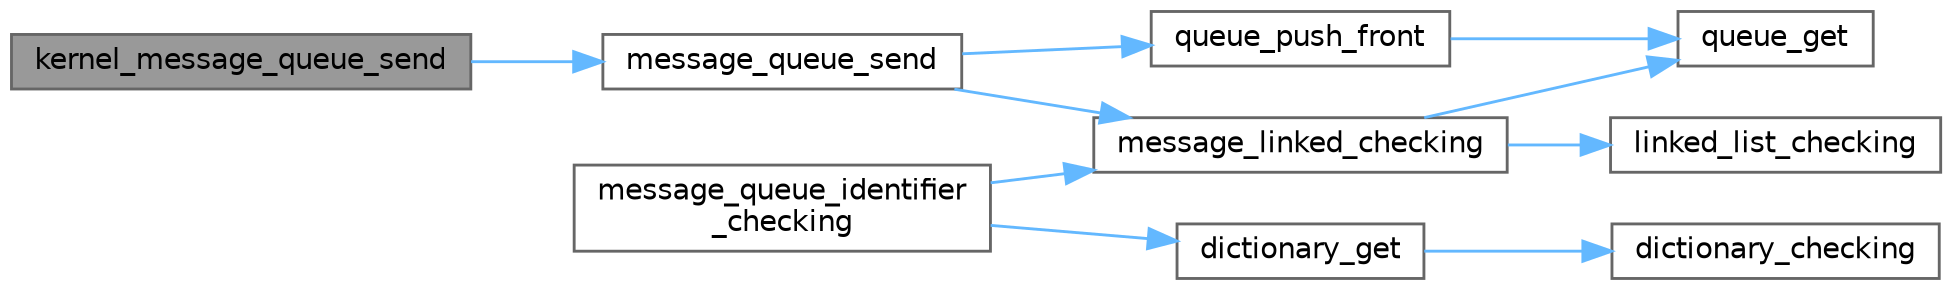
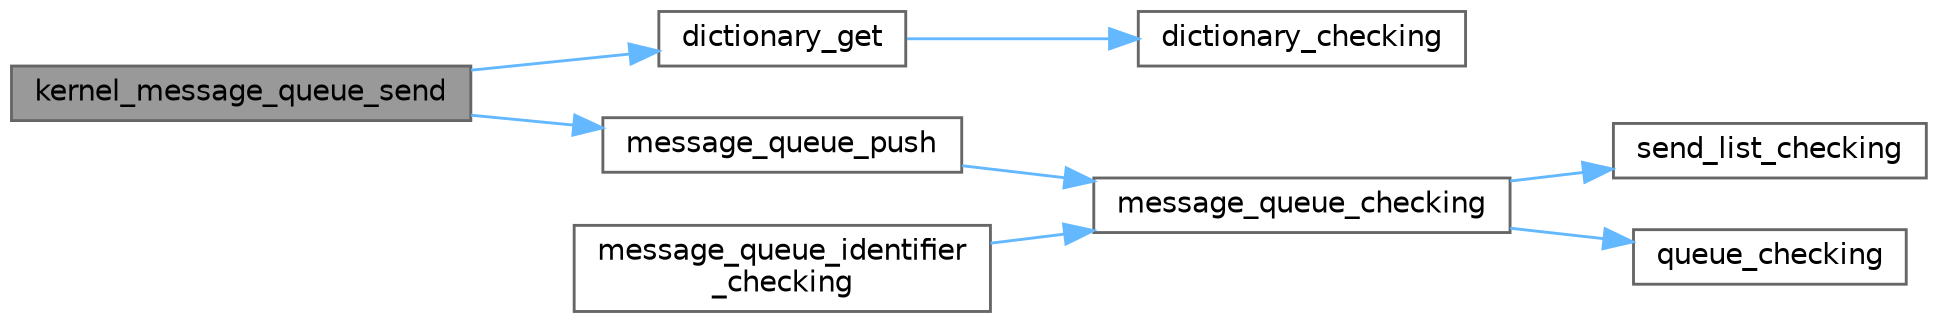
(1300, 39) -> none
(1776, 39) -> (1770, 257)
(782, 62) -> (782, 145)
(1300, 145) -> (1302, 205)
(1776, 145) -> (1770, 151)
(1069, 232) -> (550, 62)
